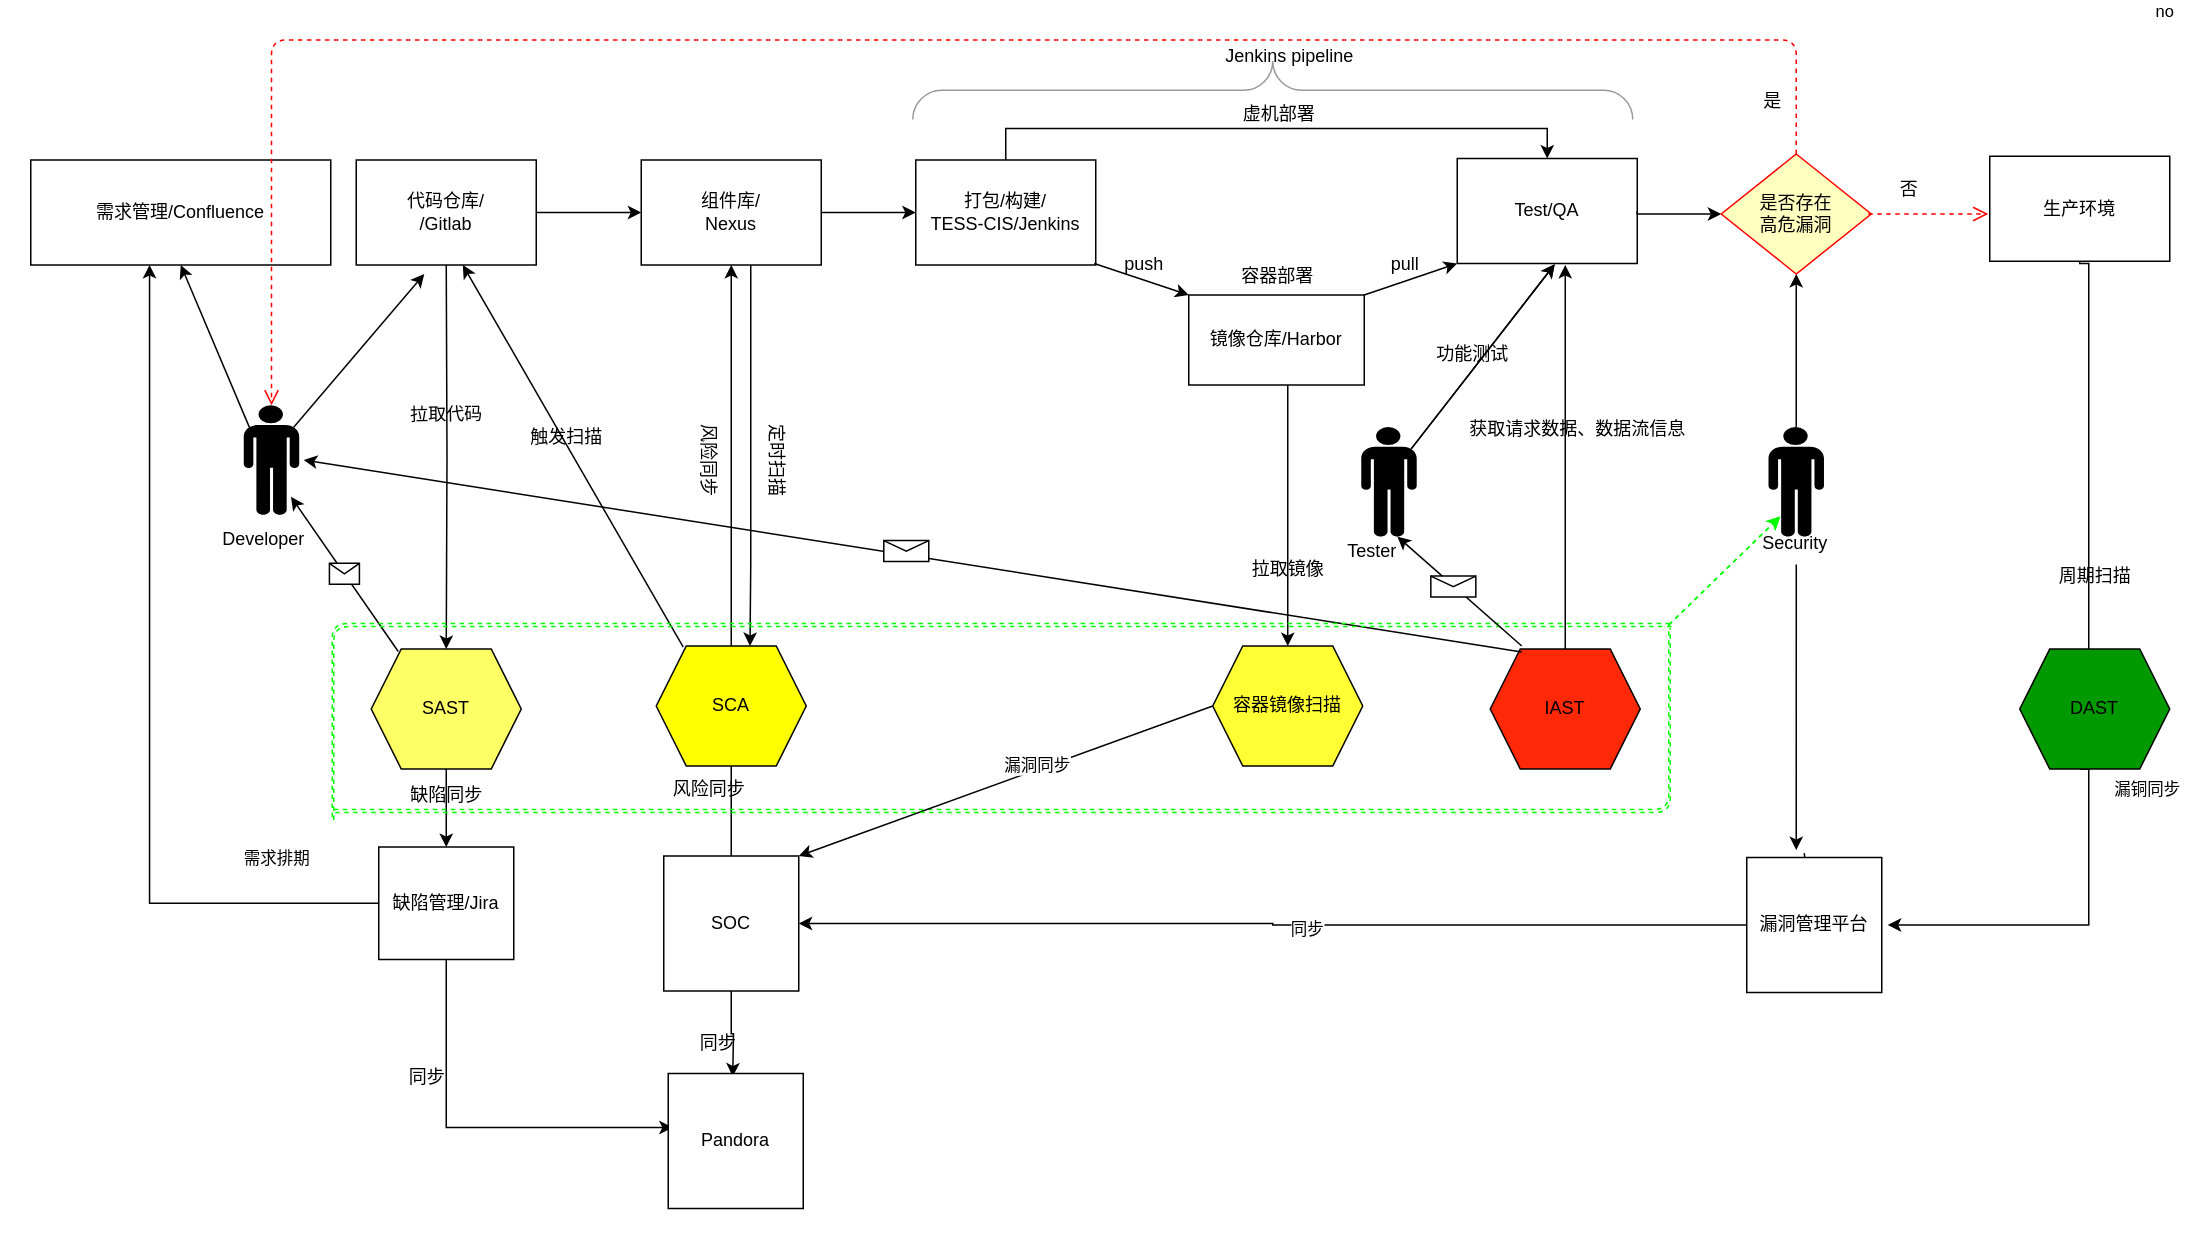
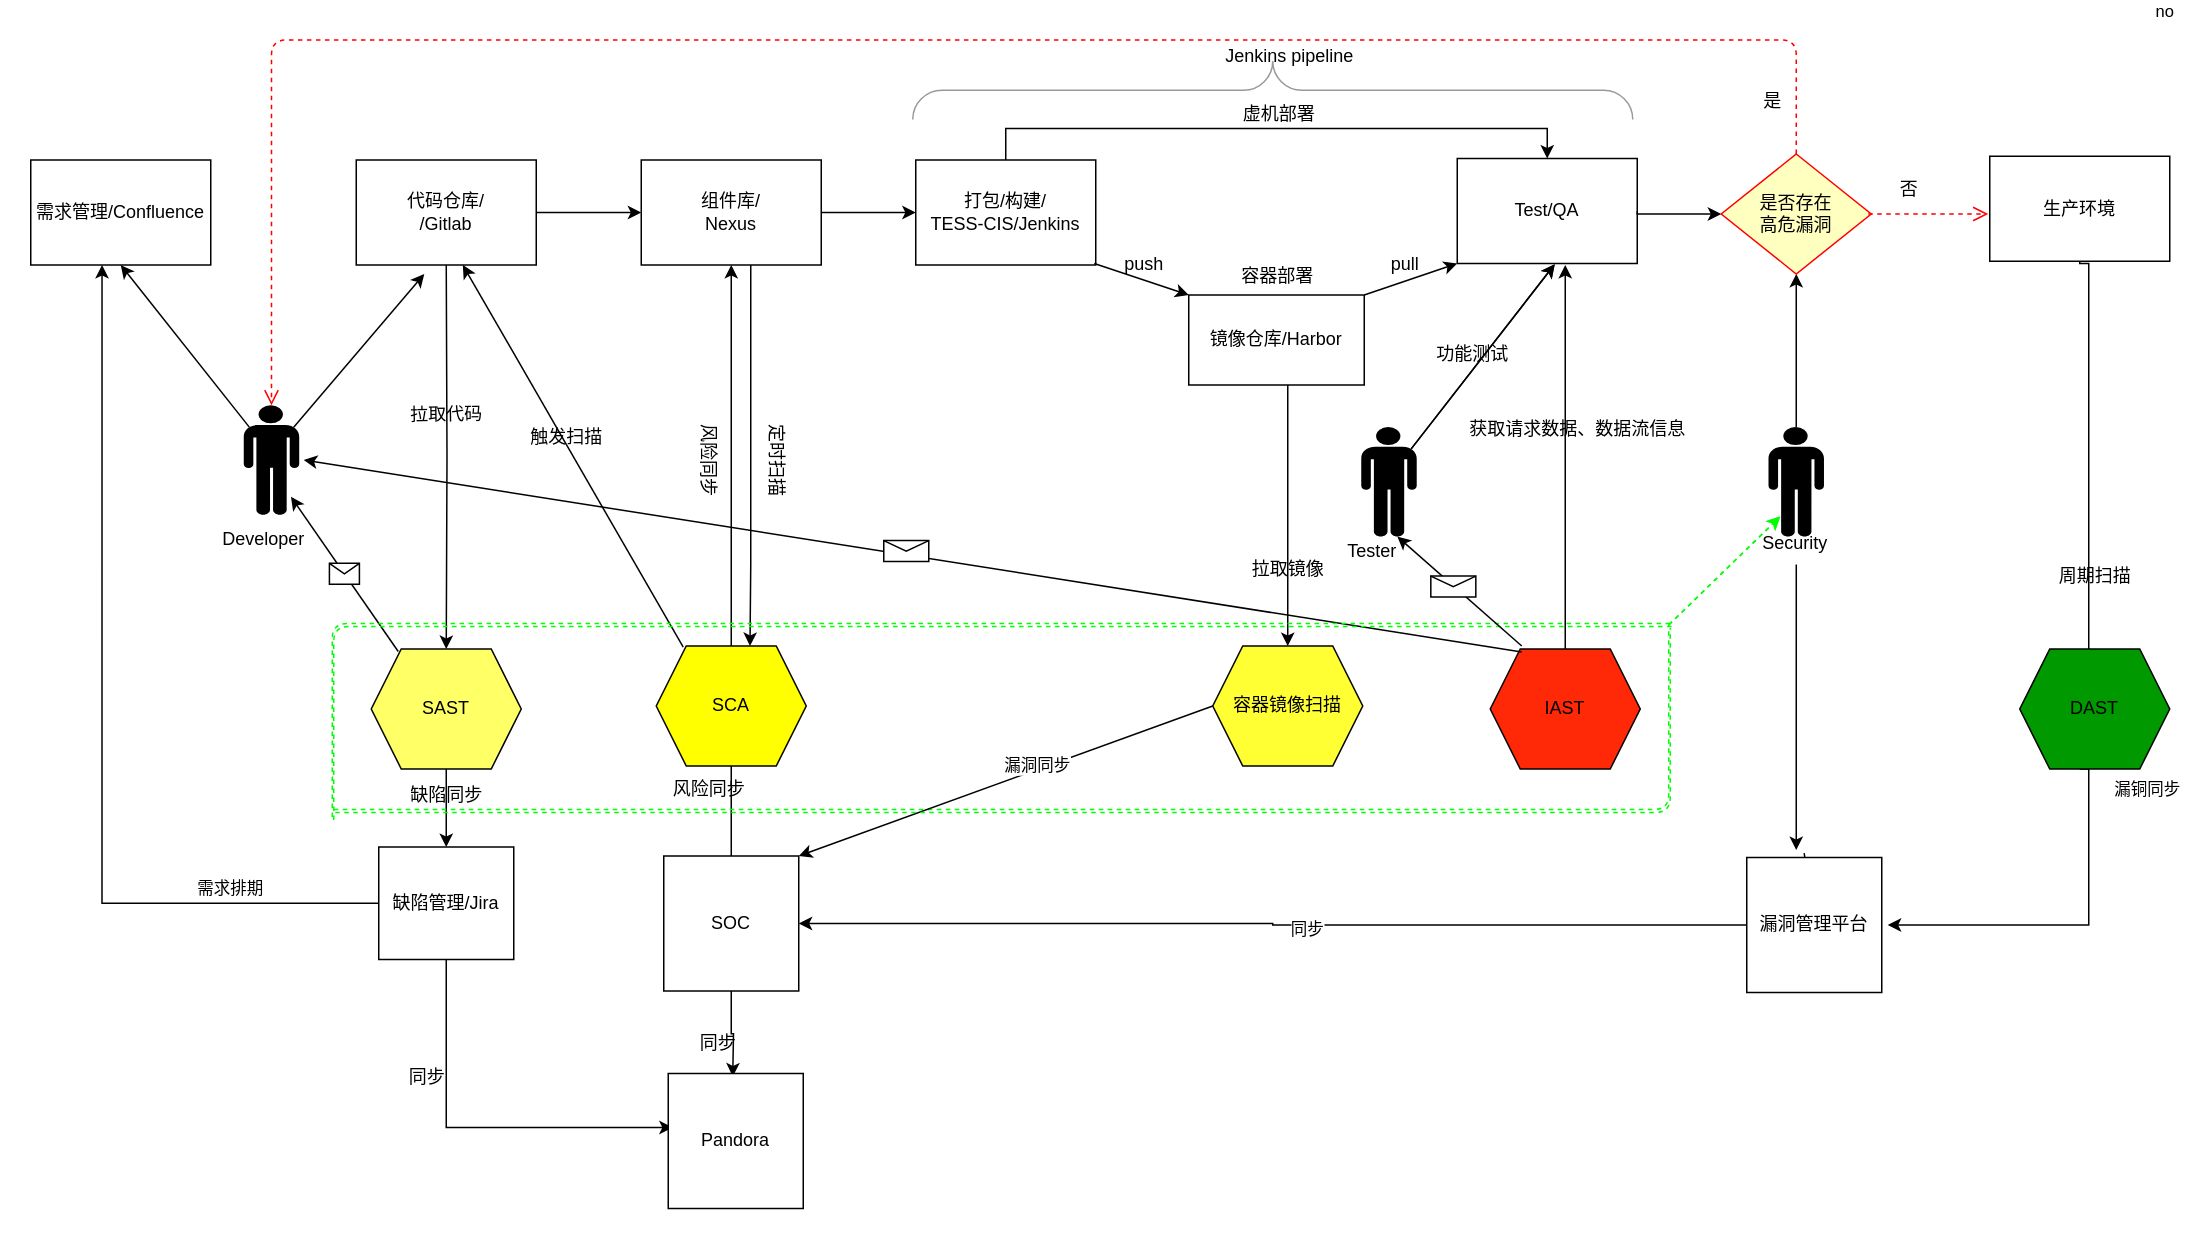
(181, 212) -> (121, 212)
